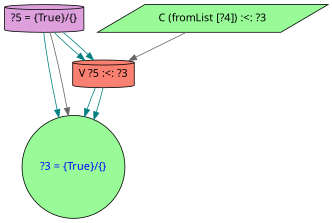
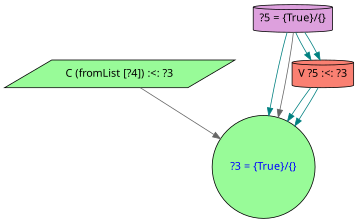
(161, 45) -> (177, 111)
